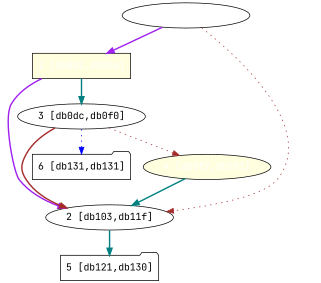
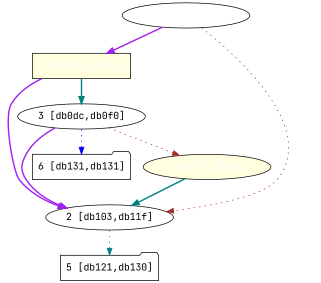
(22, 169) -> (22, 169)
(110, 239) -> (110, 239)
